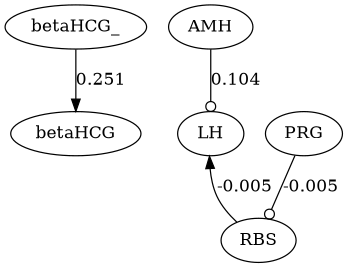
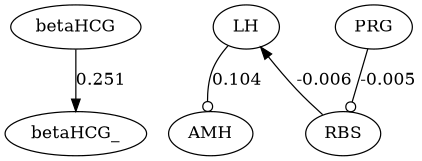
(76, 74) -> (76, 74)
(211, 75) -> (212, 71)
(245, 187) -> (325, 80)
